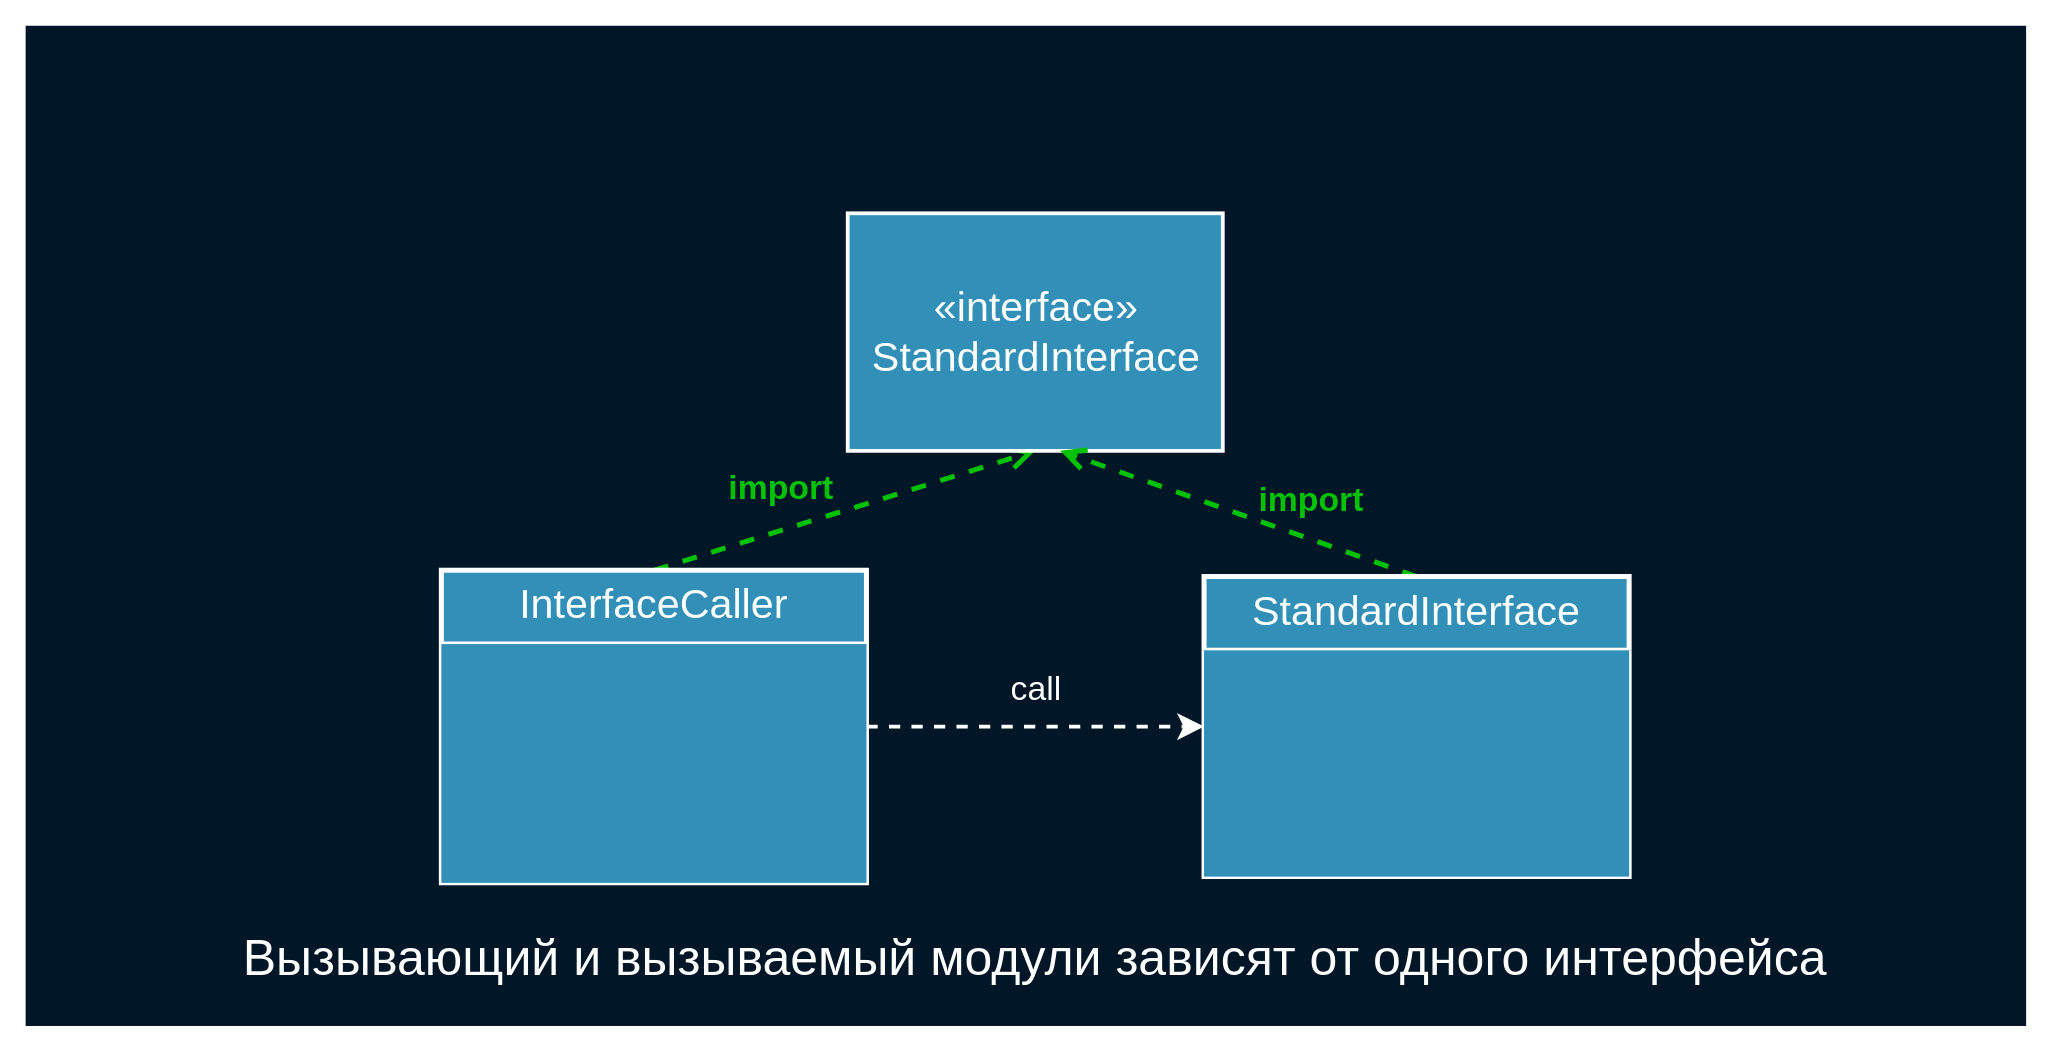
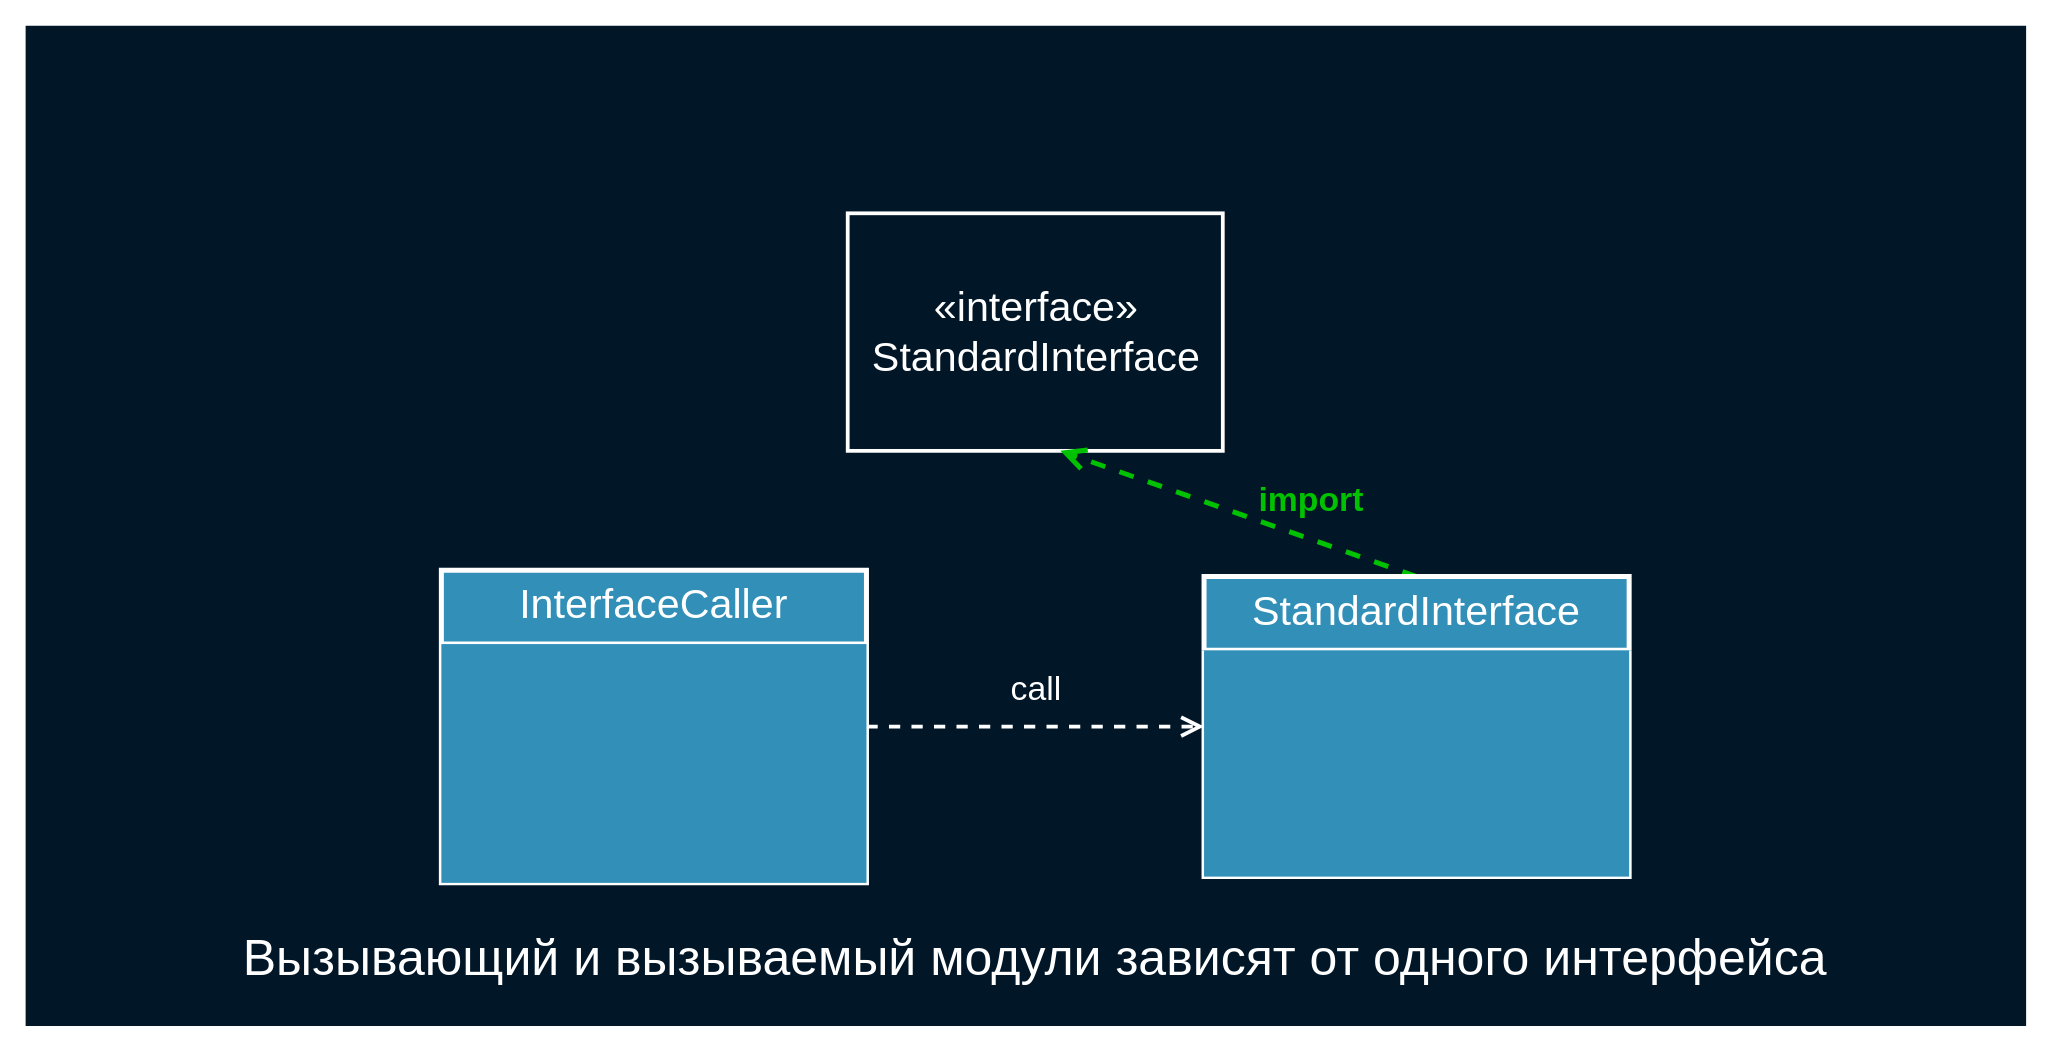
(1035, 332) -> (1035, 332)
(1009, 459) -> none
(1183, 726) -> (1188, 726)
